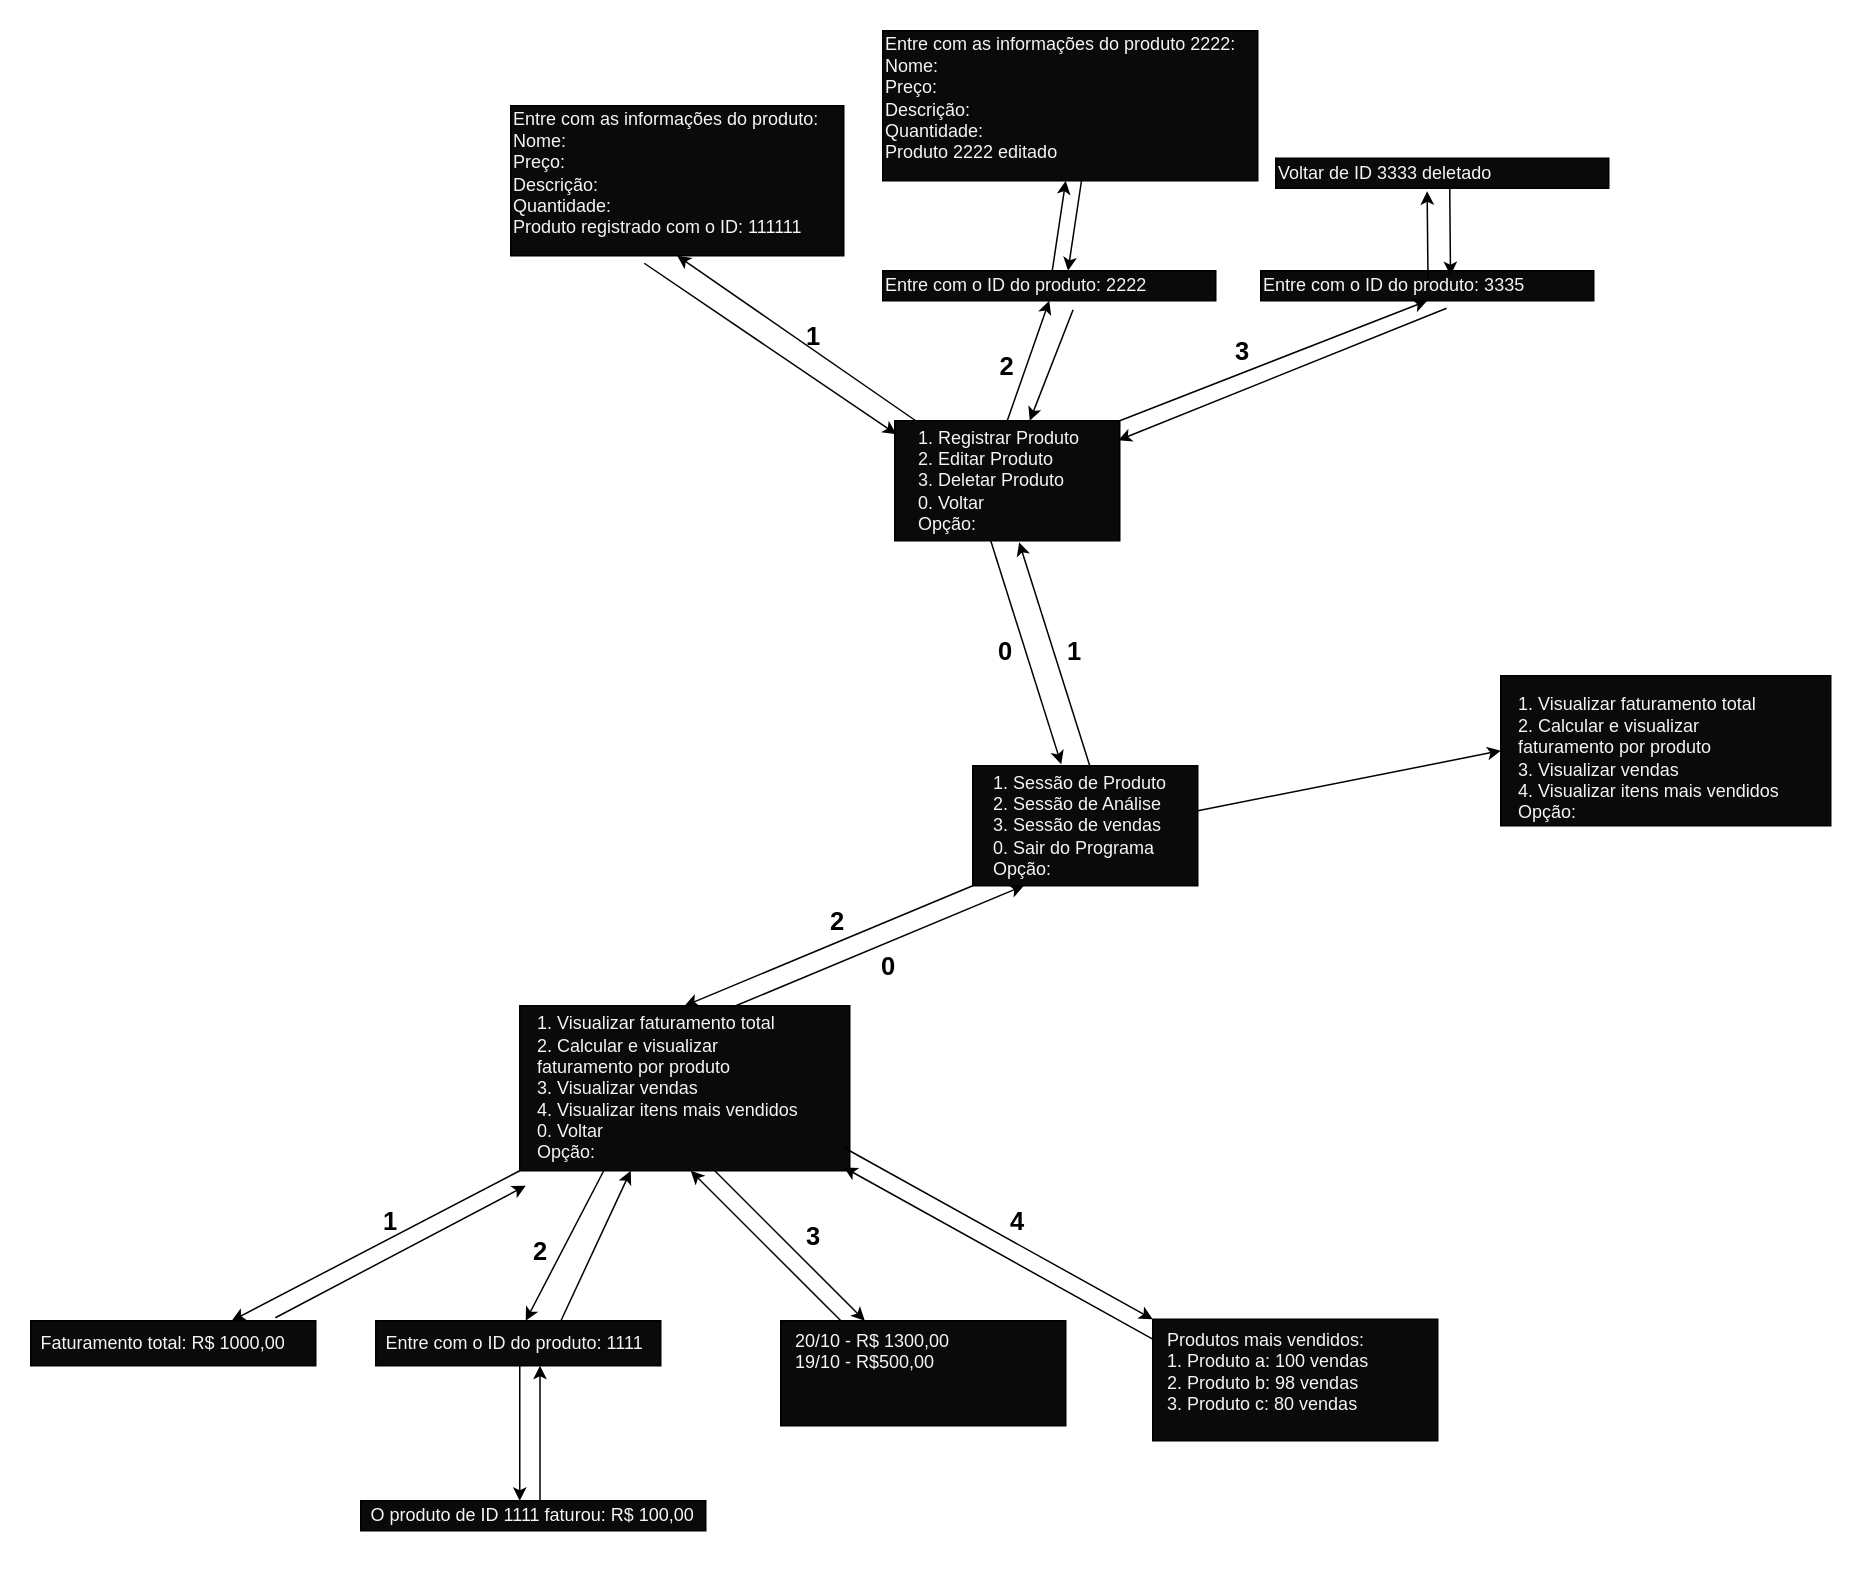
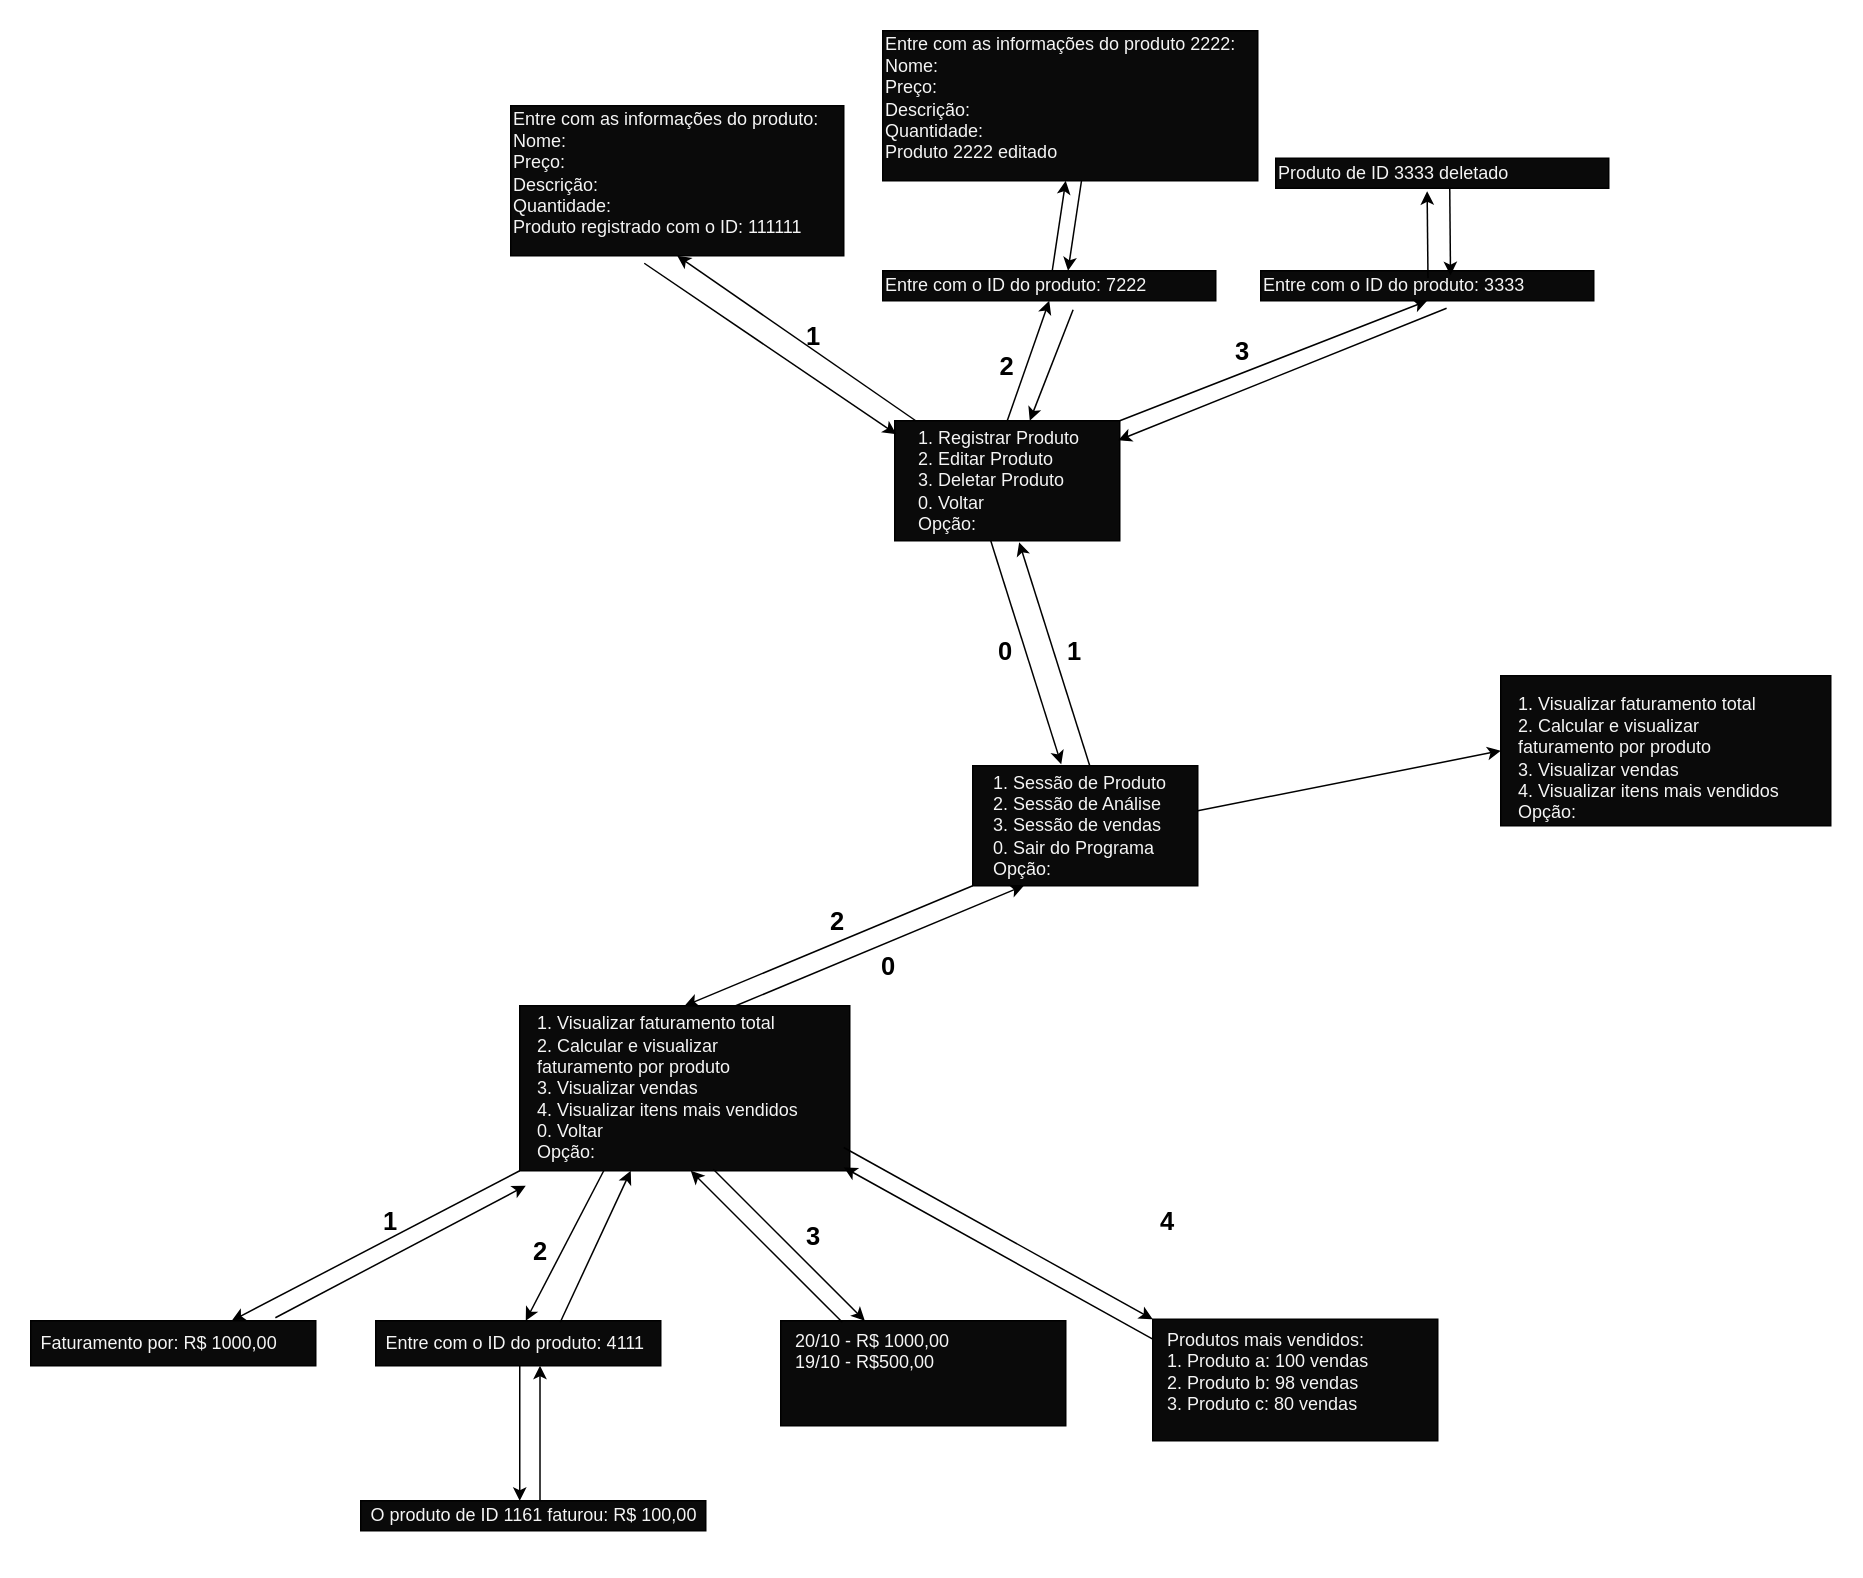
(1396, 173) -> (1403, 173)
(1026, 286) -> (1026, 286)
(1404, 286) -> (1404, 286)
(1018, 1223) -> (1168, 1223)
(173, 1343) -> (166, 1343)
(526, 1343) -> (526, 1343)
(877, 1353) -> (877, 1353)
(542, 1516) -> (542, 1516)
